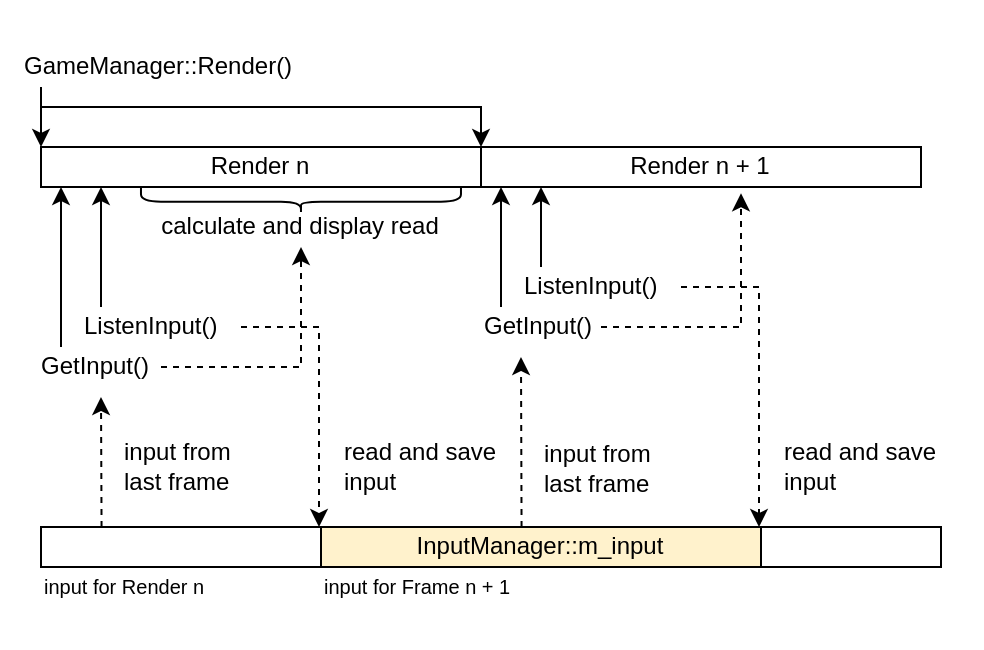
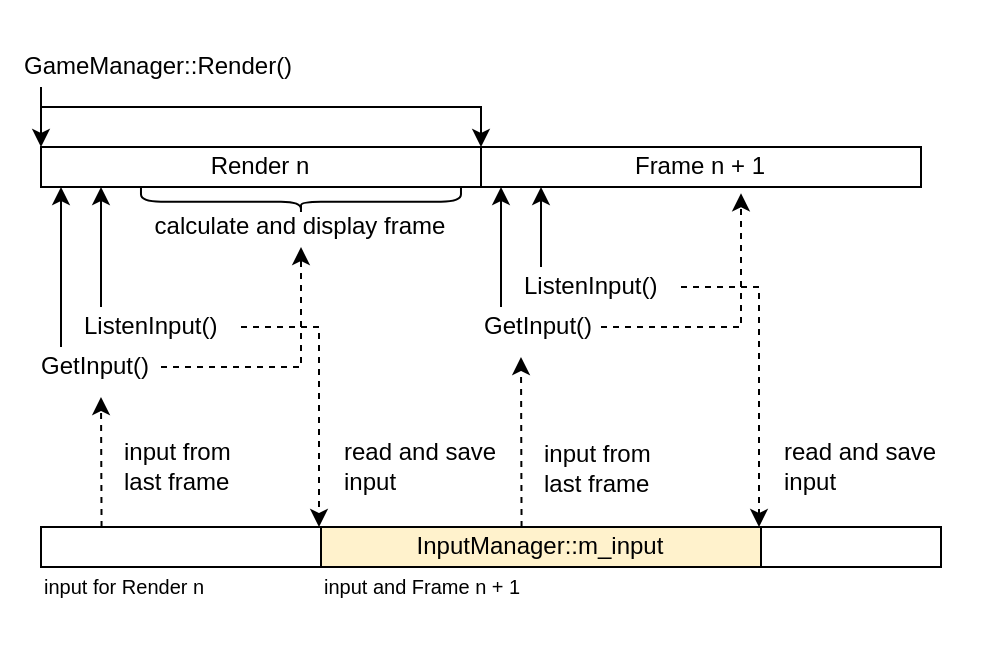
(701, 167) -> (701, 167)
(301, 227) -> (301, 227)
(427, 587) -> (427, 587)
